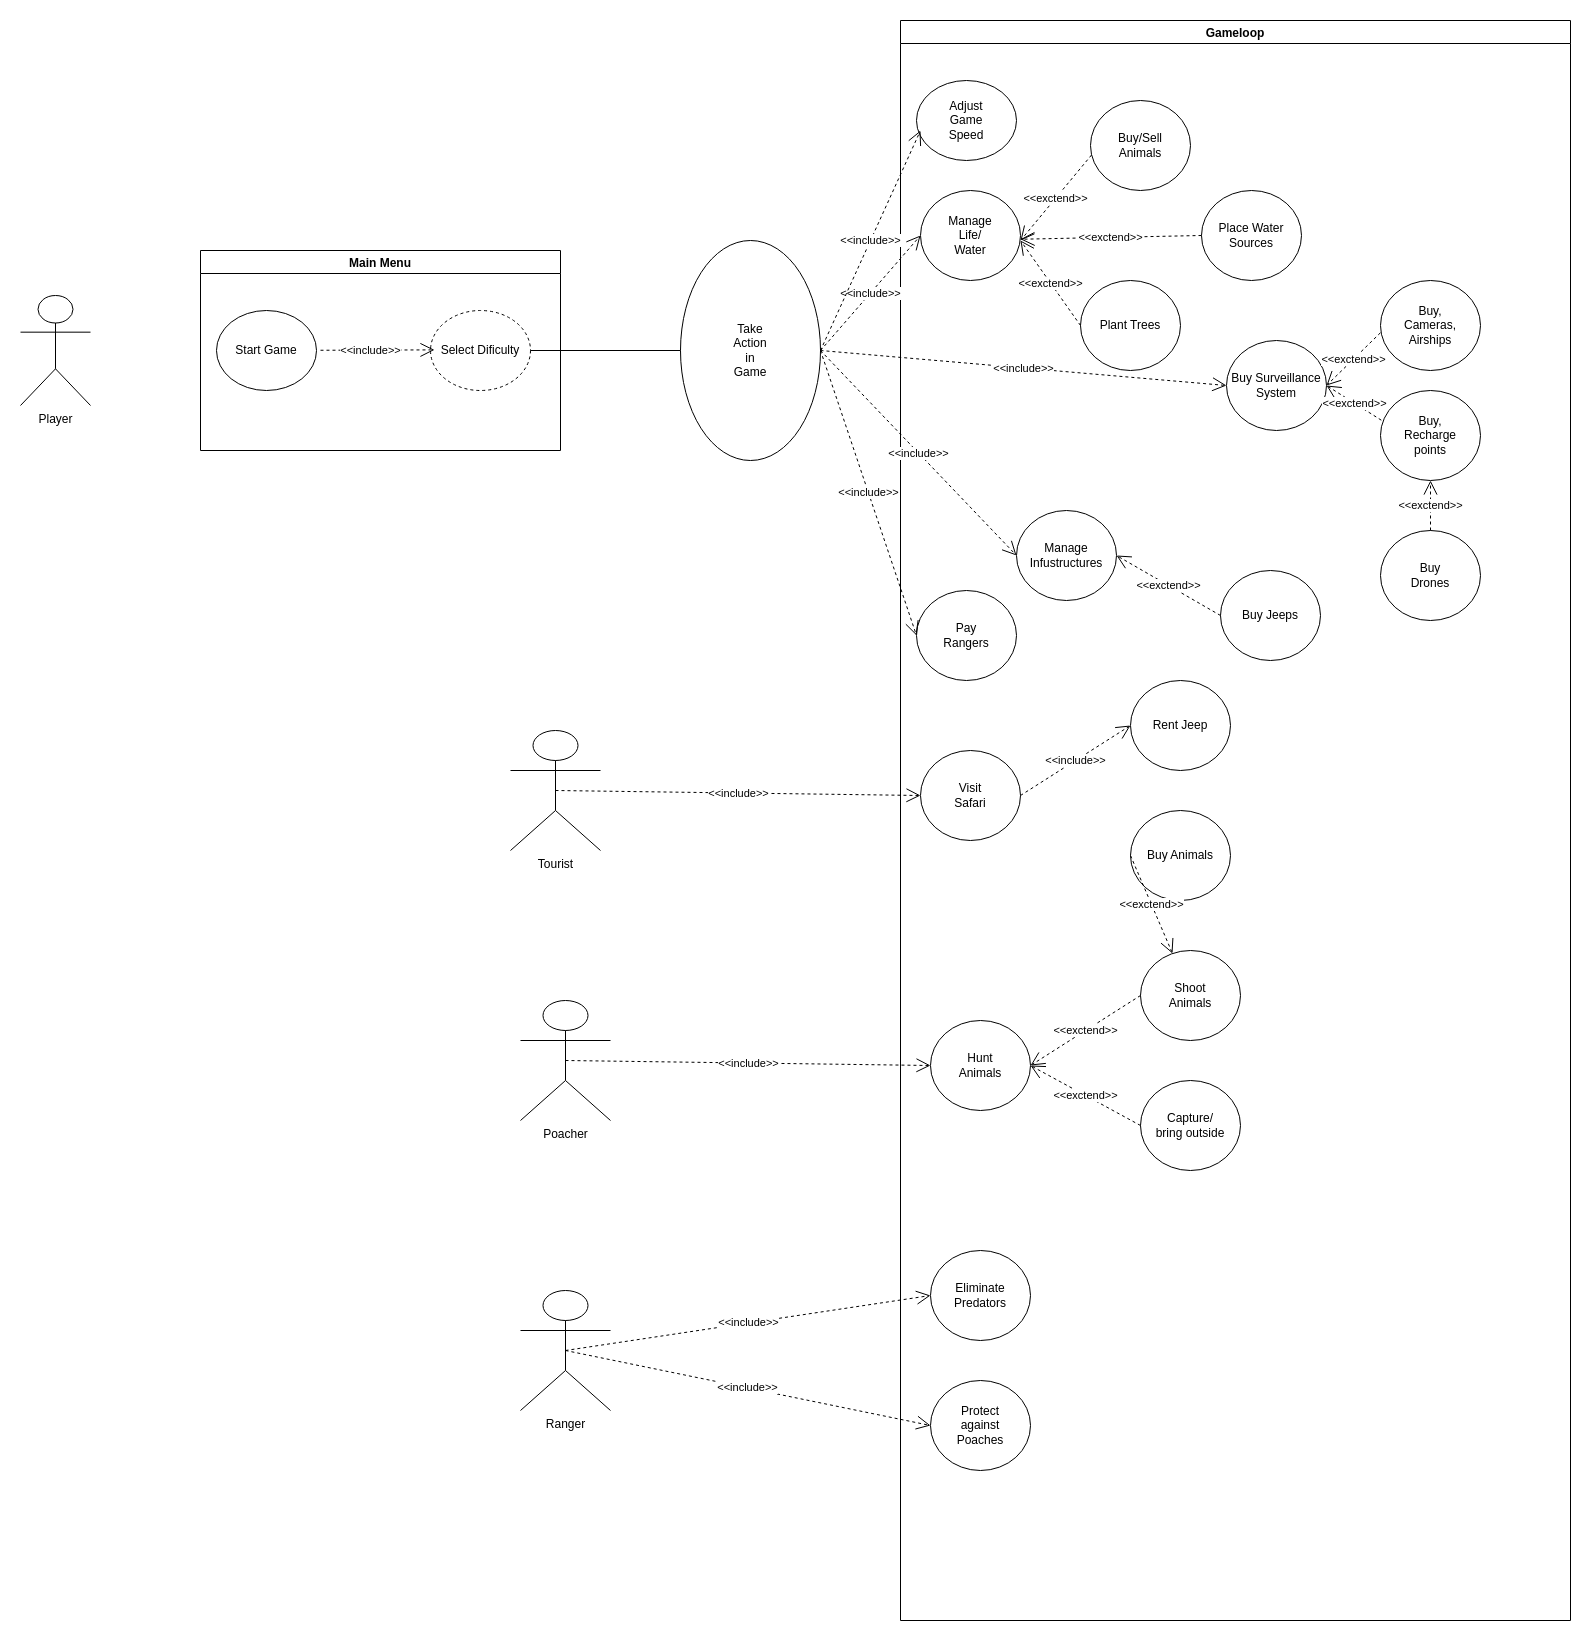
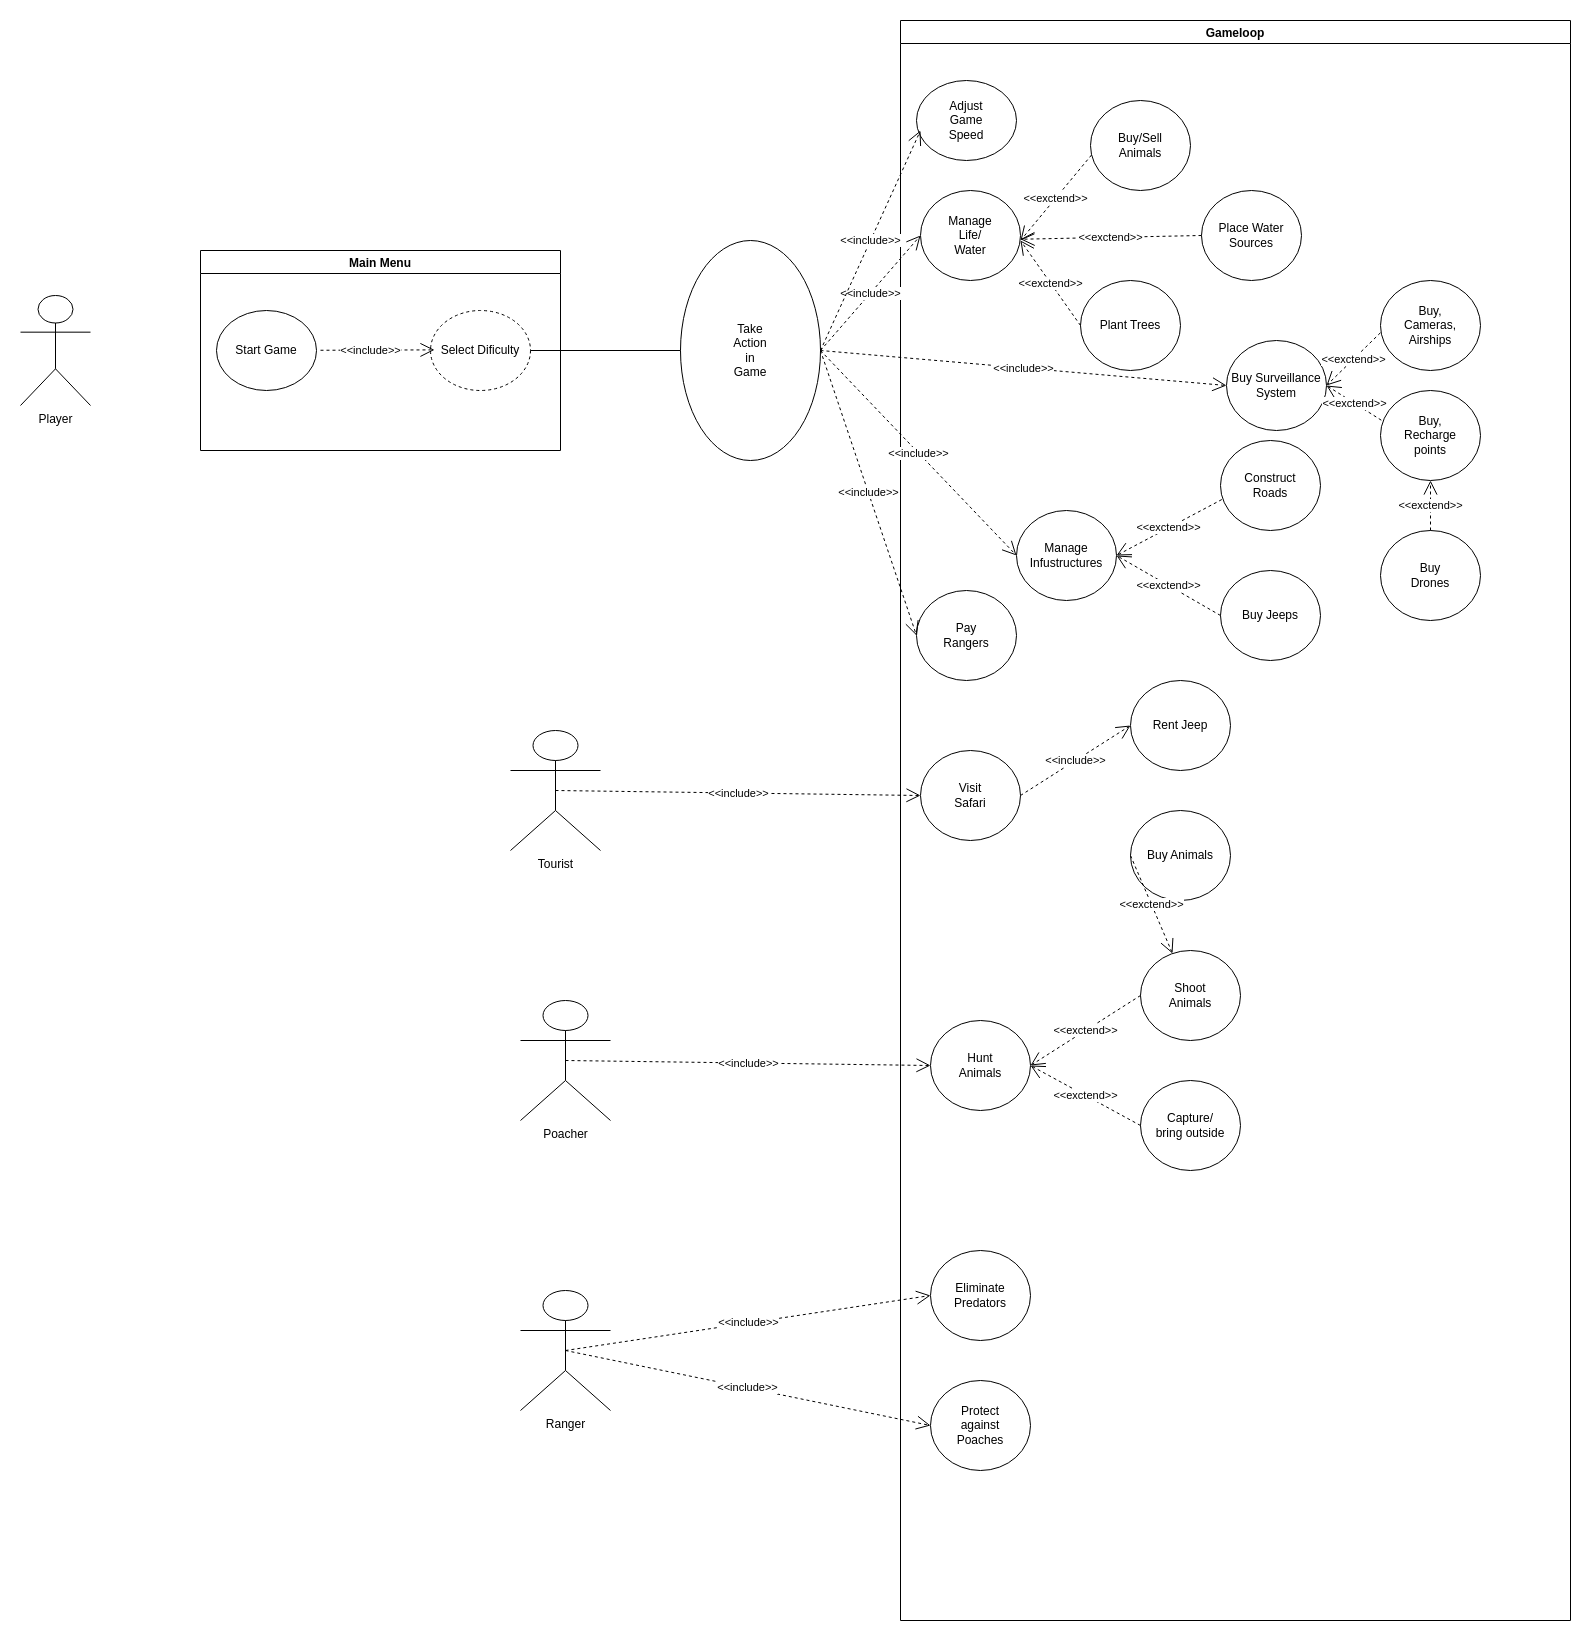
none -> (1271, 486)
none -> (1171, 527)
